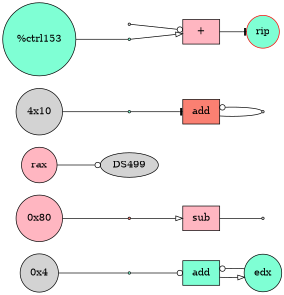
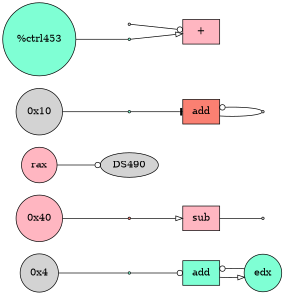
(263, 32) -> none
(39, 39) -> (39, 39)
(39, 112) -> (39, 112)
(129, 165) -> (129, 165)
(39, 218) -> (39, 218)
